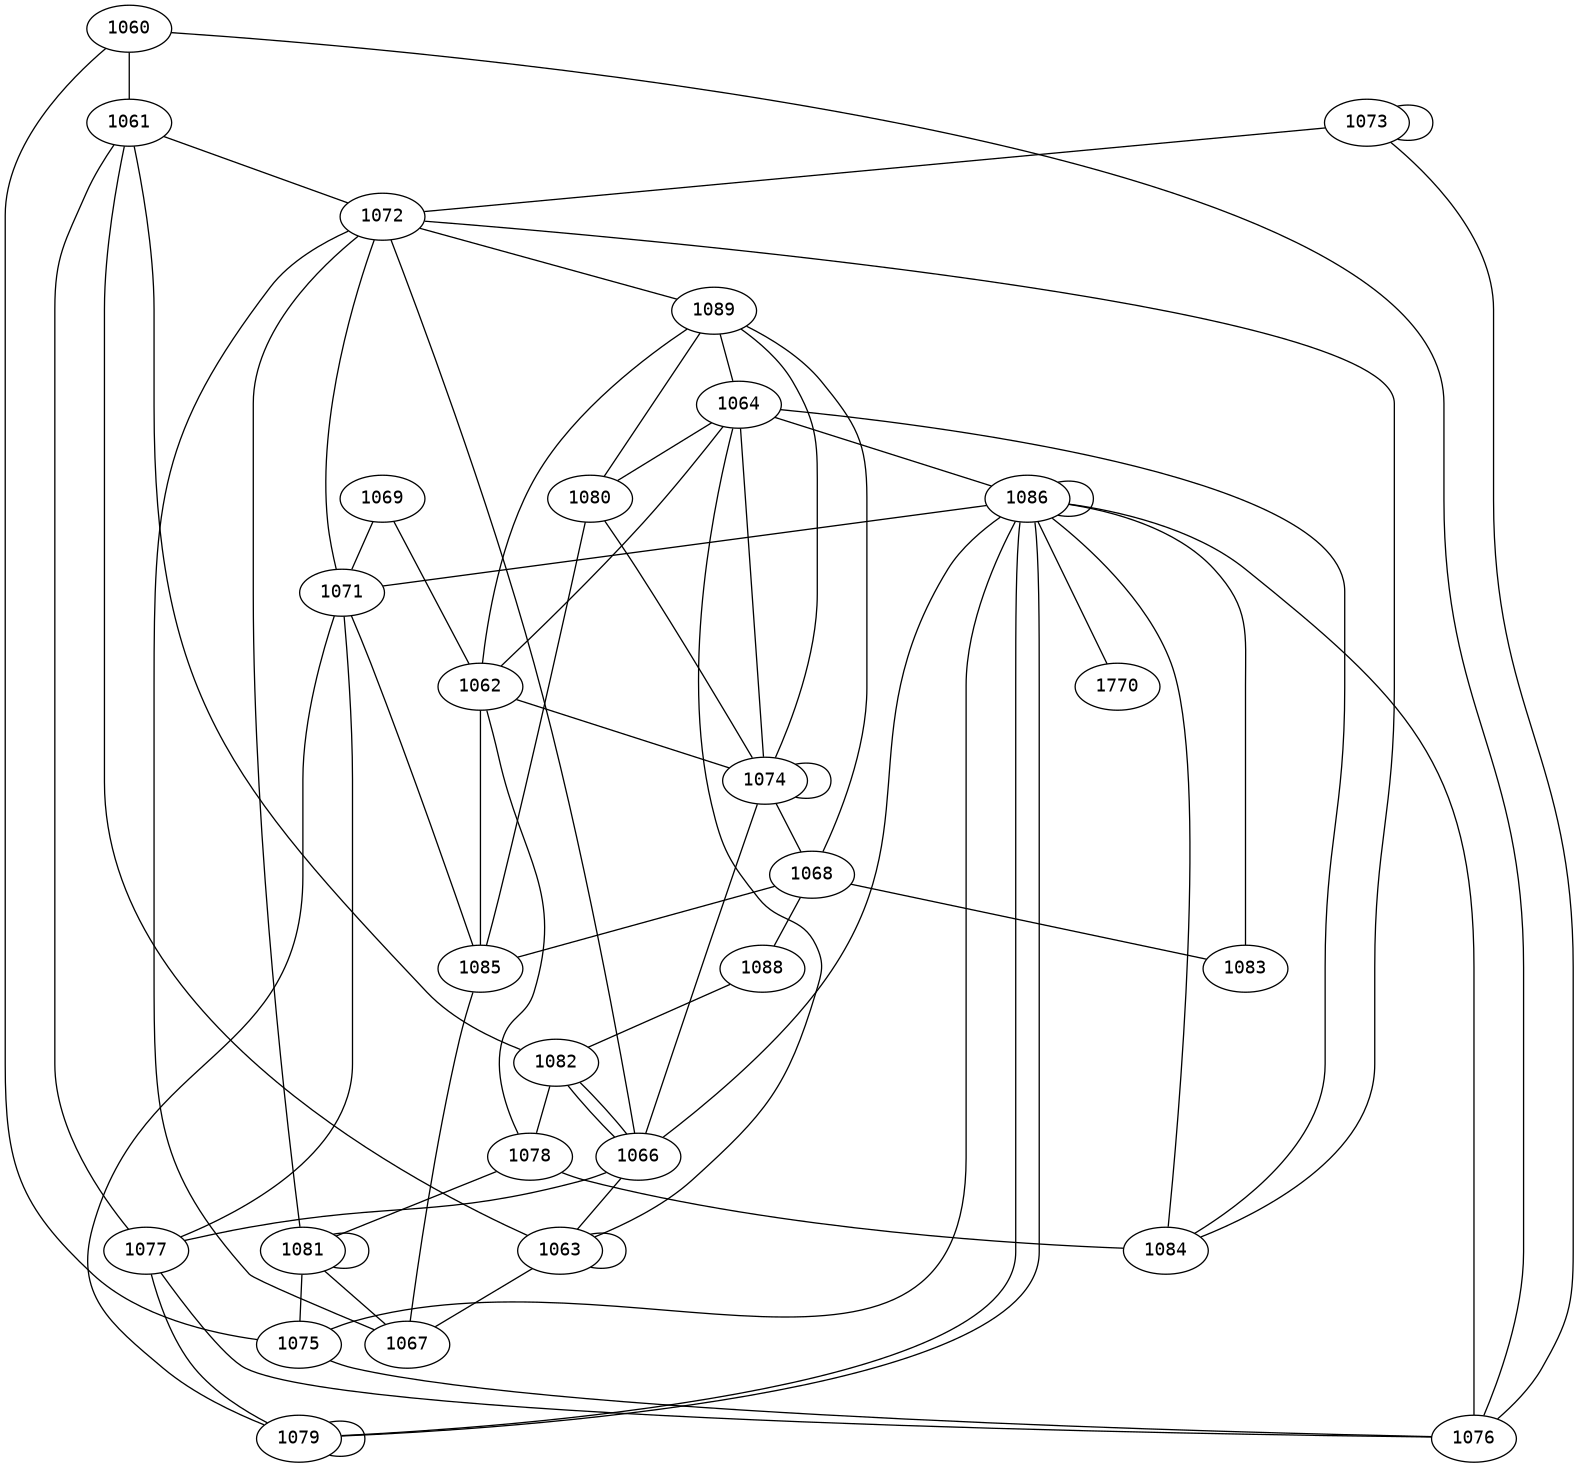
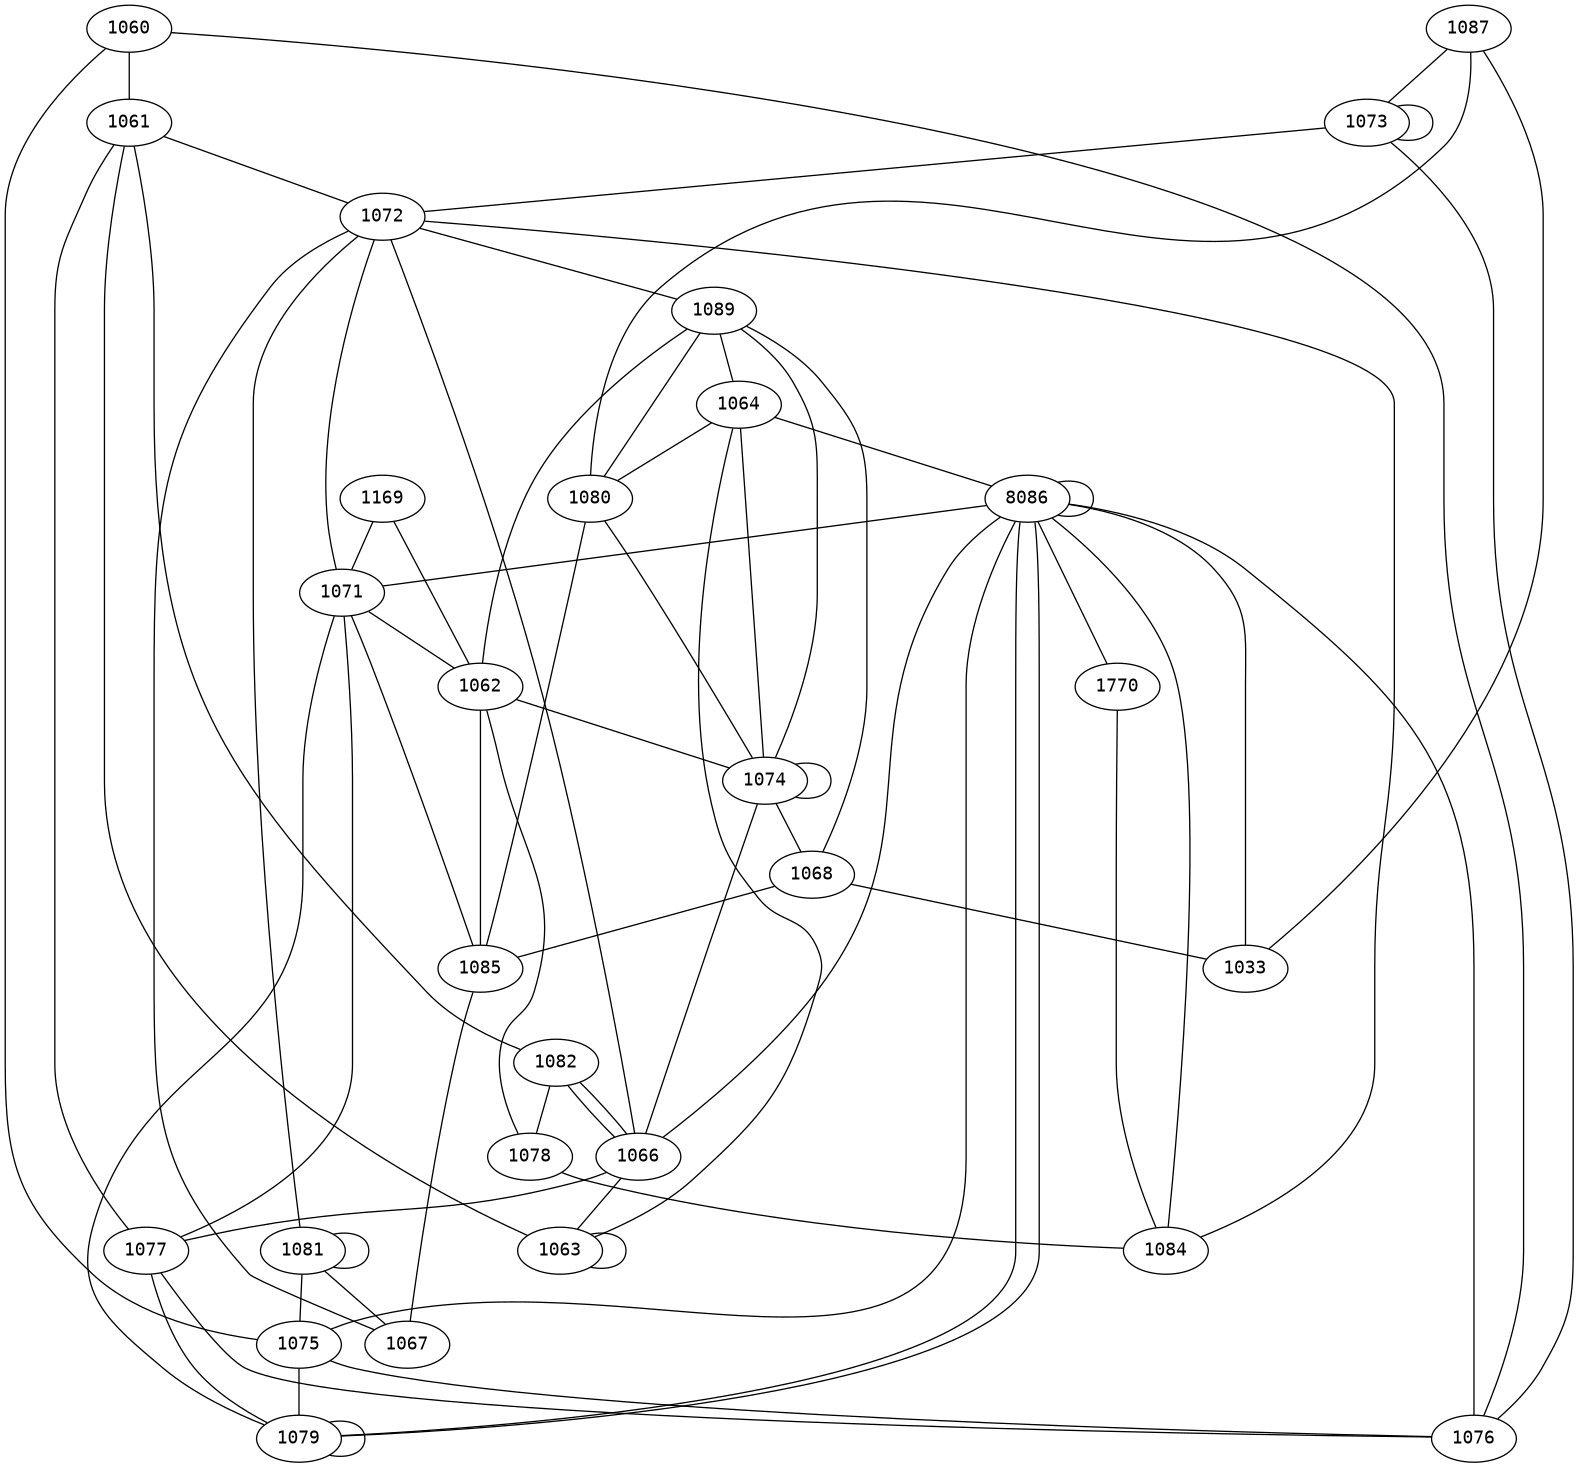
none -> (1469, 29)
(383, 499) -> (383, 499)
(1027, 499) -> (1027, 499)
(628, 539) -> (412, 640)
(1345, 632) -> (1116, 972)
(762, 969) -> none
(1246, 969) -> (1246, 969)
(456, 1188) -> none
(489, 1295) -> none
none -> (299, 1392)
